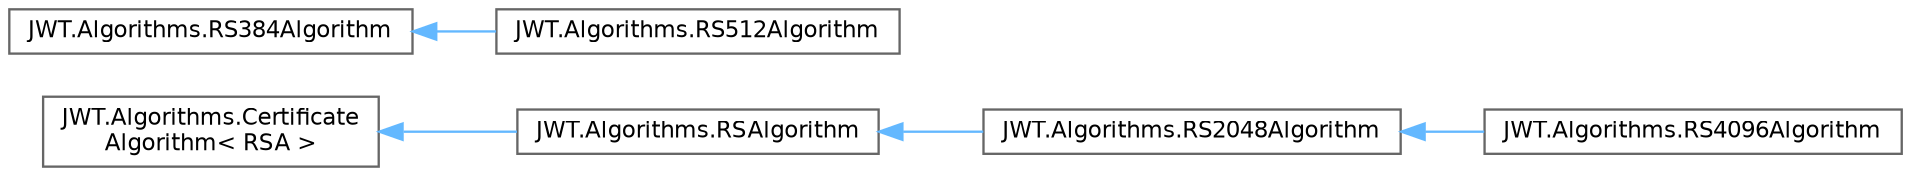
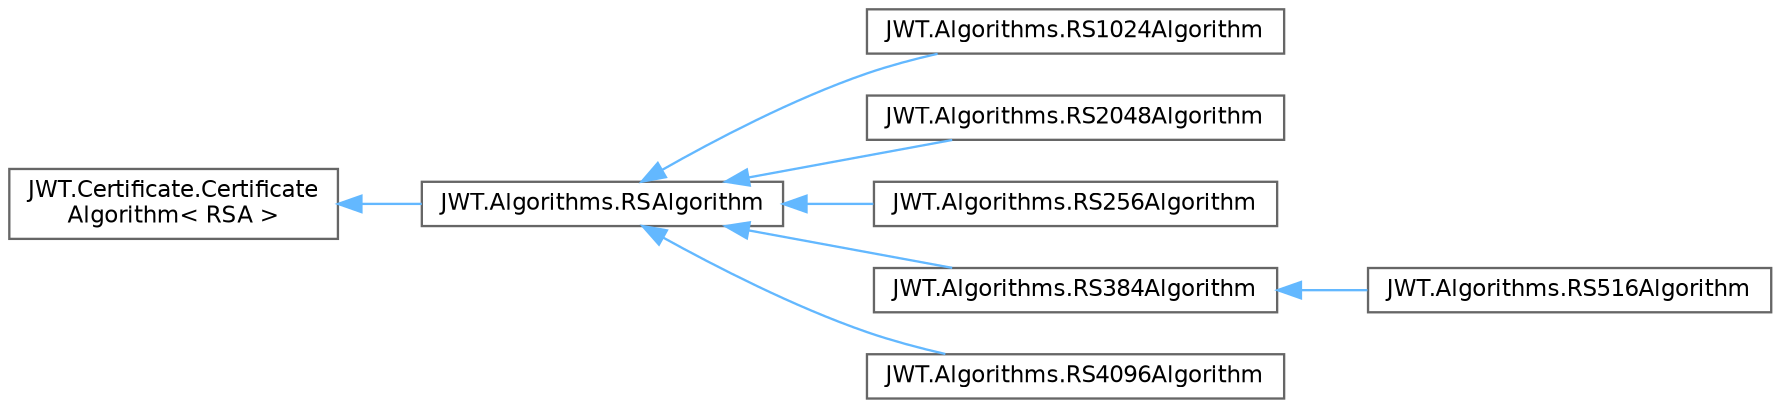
(698, 31) -> (1570, 290)
none -> (1076, 31)
(211, 132) -> (174, 204)
(1455, 132) -> (800, 306)
none -> (1076, 204)
none -> (851, 249)
